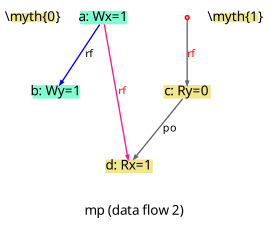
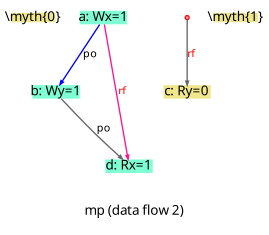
(90, 55) -> (90, 55)
(160, 127) -> (90, 128)
(129, 166) -> (129, 166)
